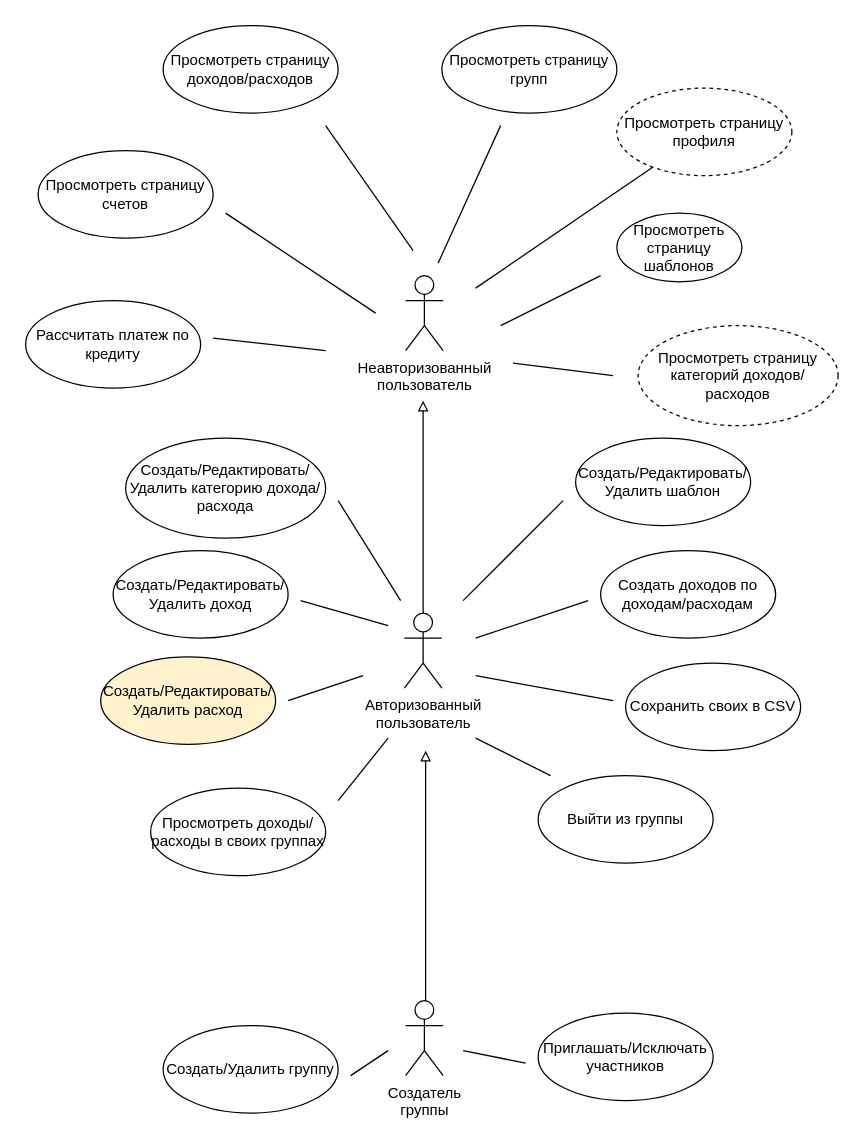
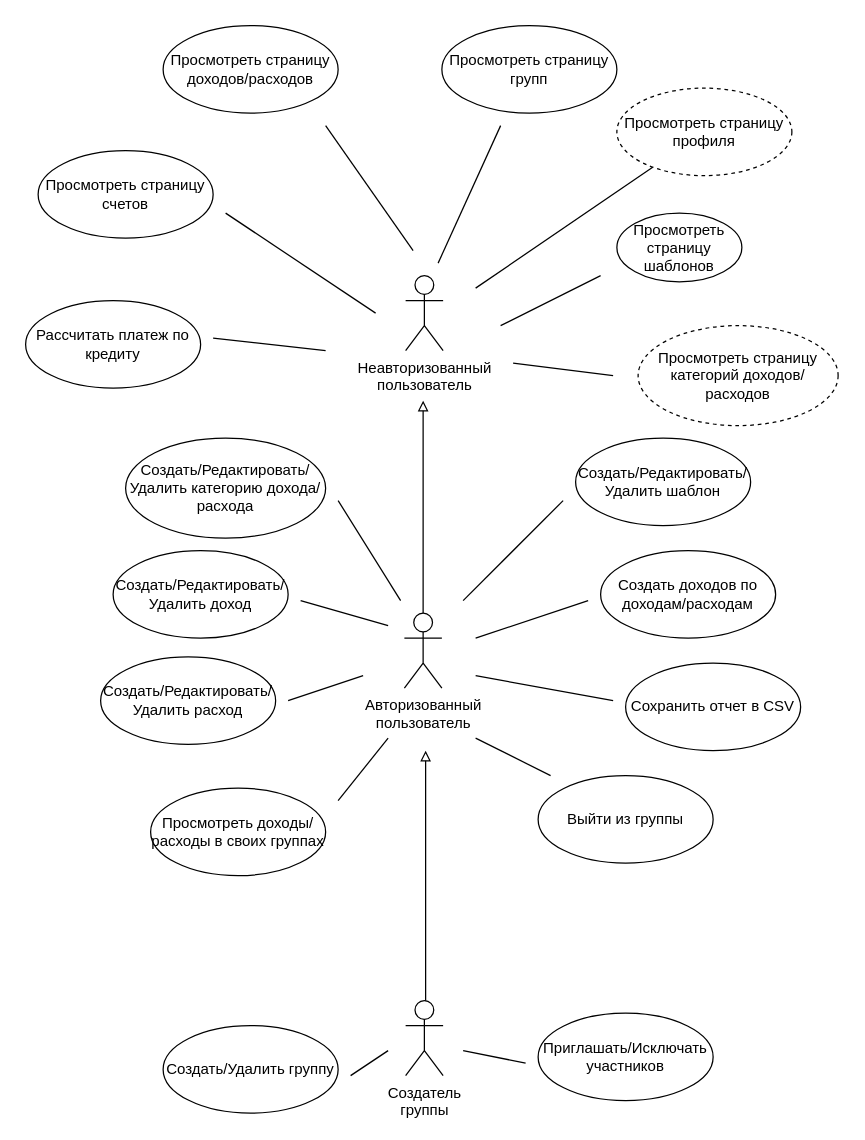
(188, 701) -> (188, 701)
(713, 707) -> (713, 707)
